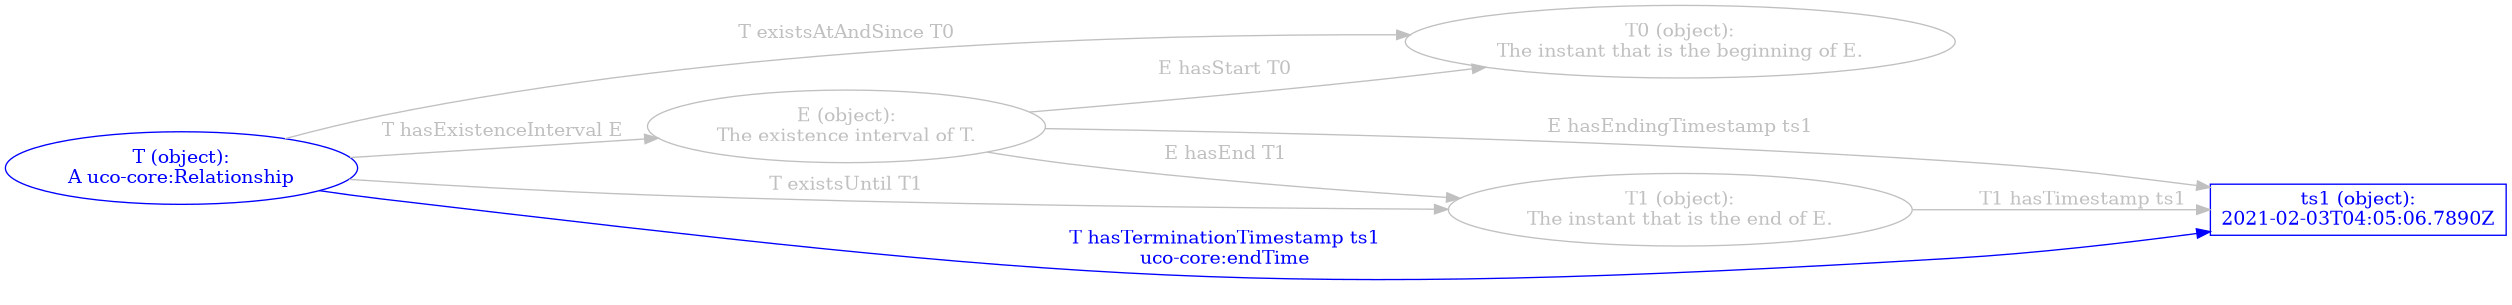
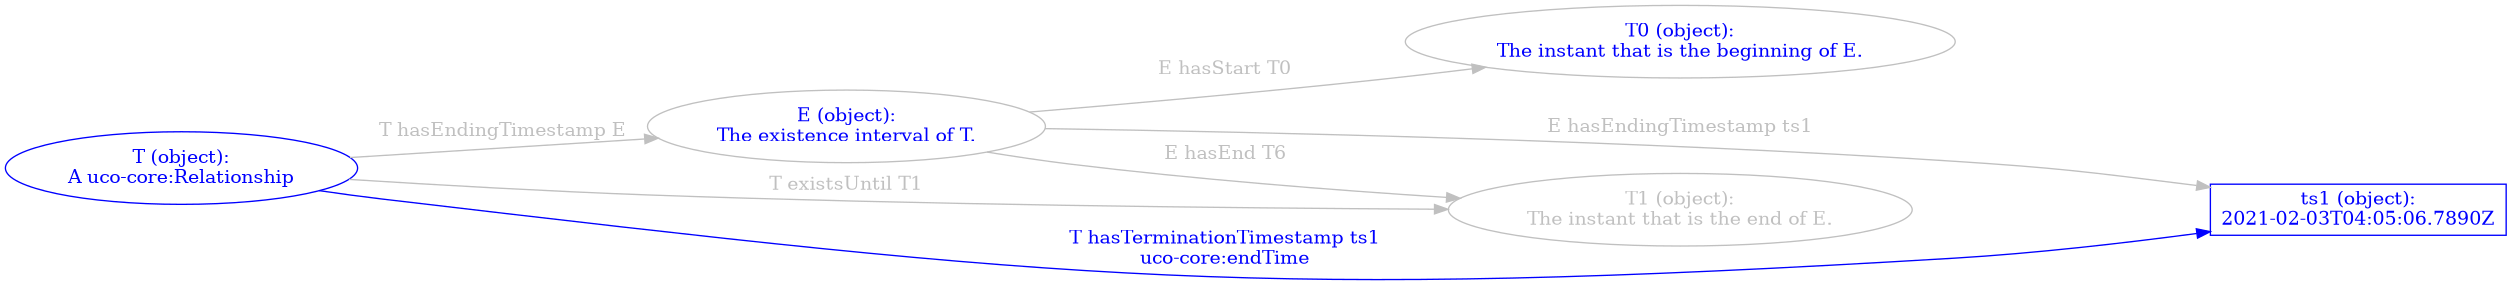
(1680, 42) -> (1680, 42)
(837, 55) -> none
(846, 126) -> (846, 126)
(503, 131) -> (503, 131)
(1225, 154) -> (1225, 154)
(2054, 210) -> none
